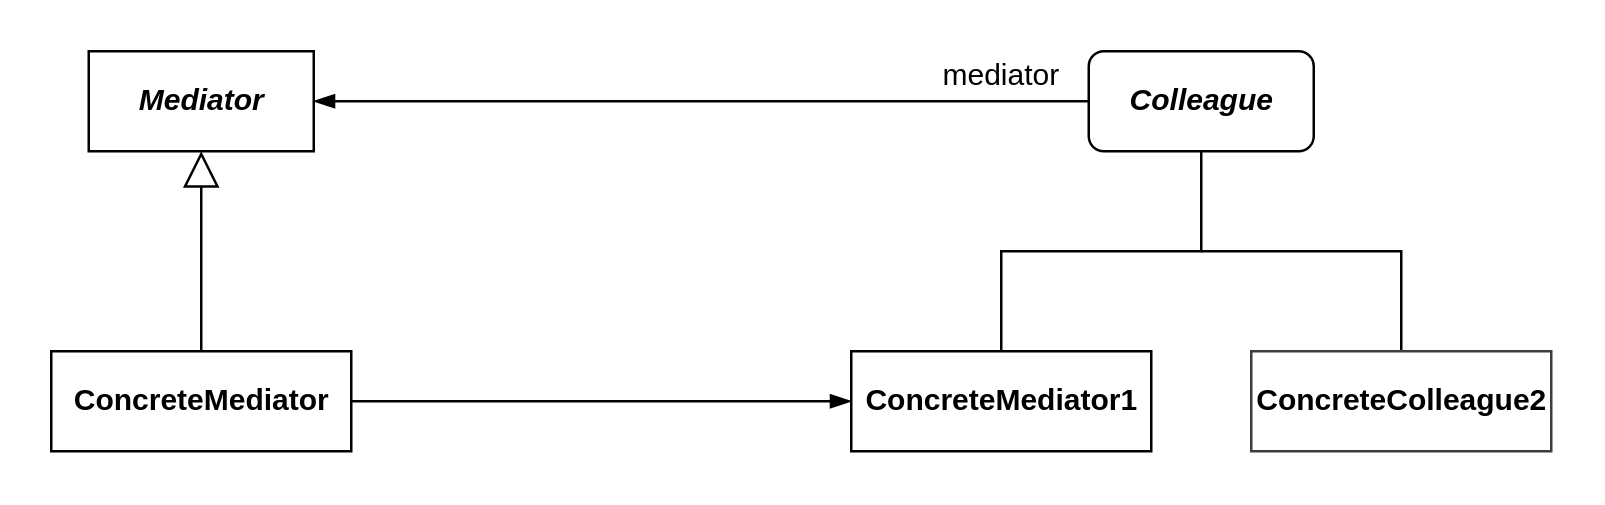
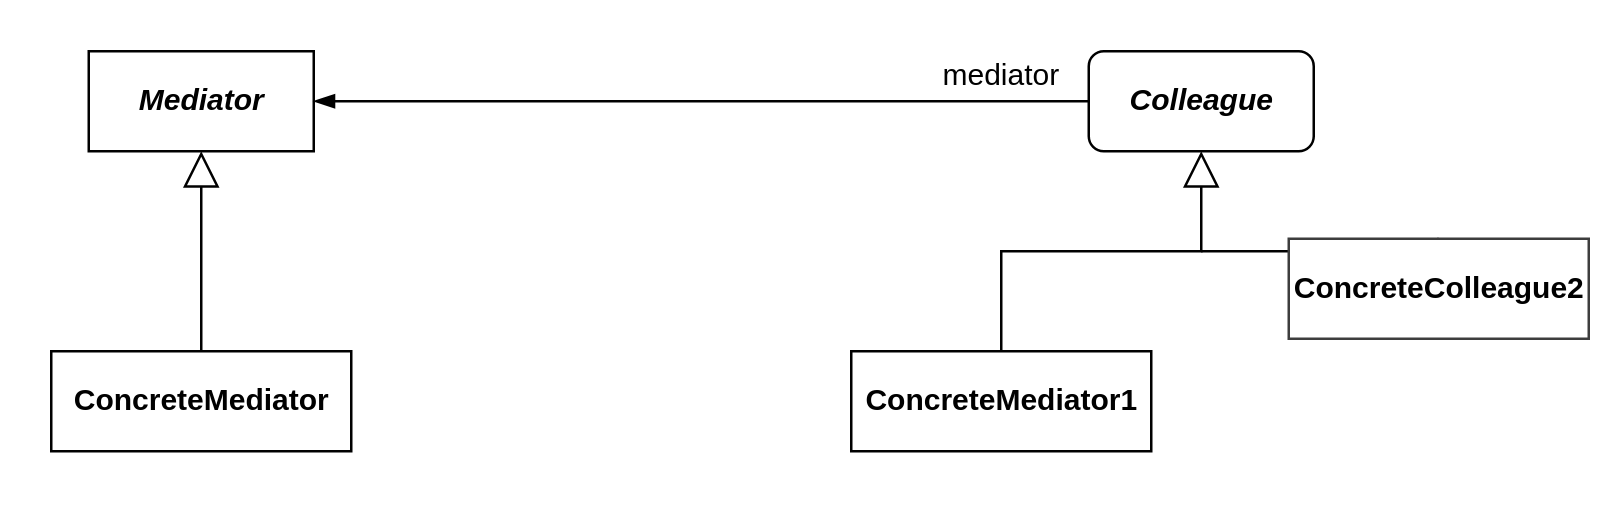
(1201, 171) -> (1201, 188)
(591, 401) -> none
(1401, 401) -> (1439, 289)
